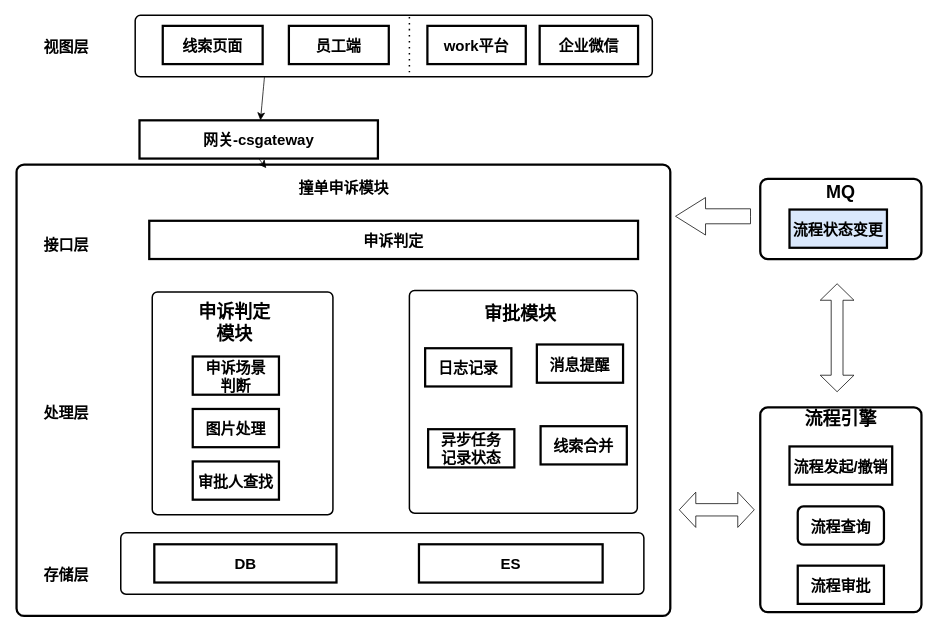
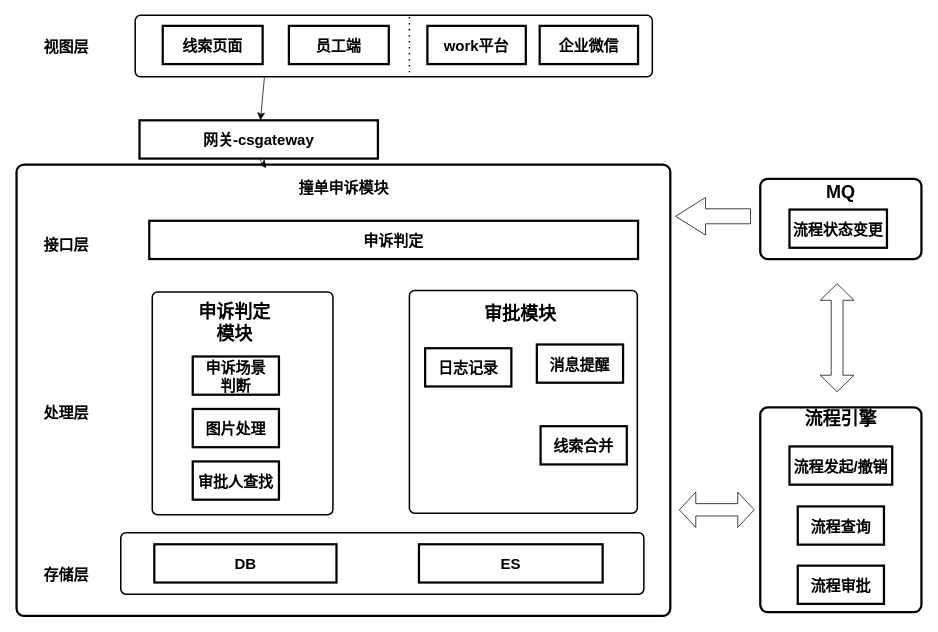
(838, 229) -> (838, 229)
(471, 449) -> none
(841, 526) -> (841, 526)
